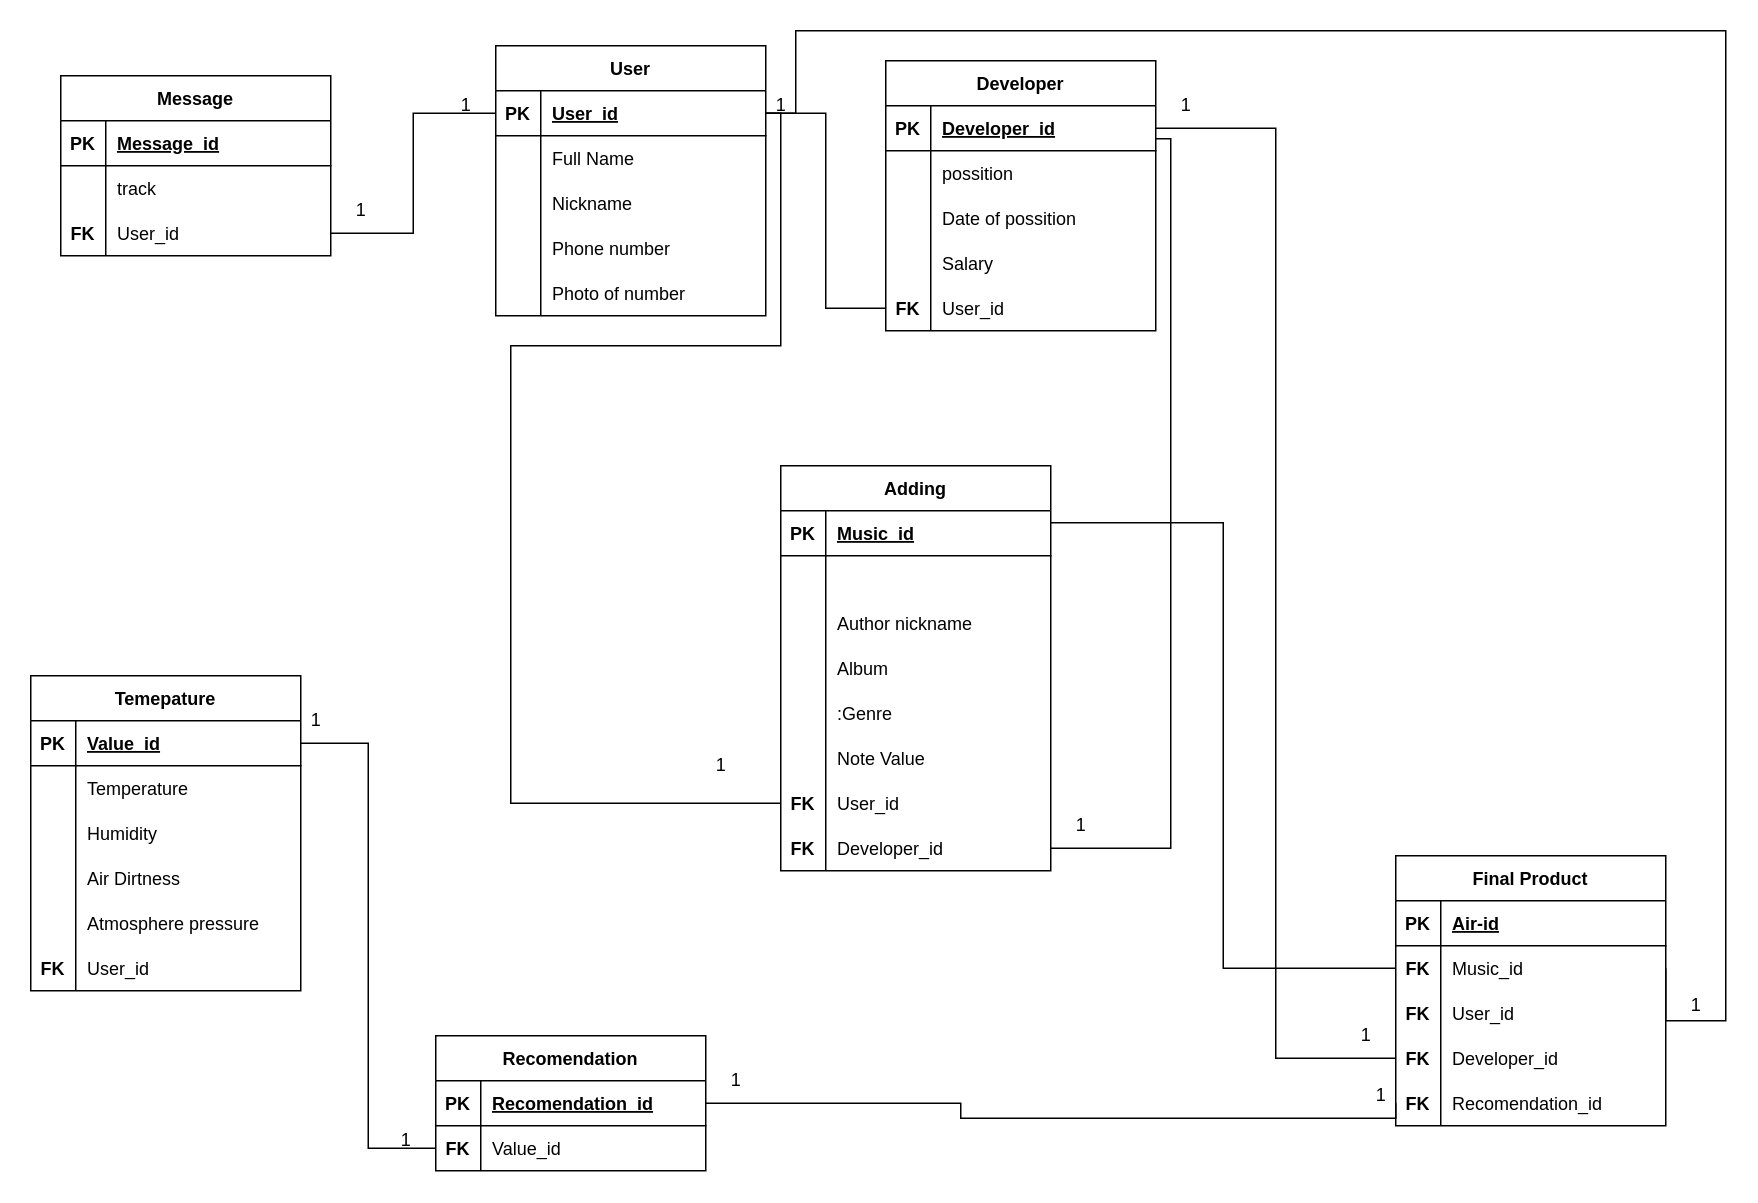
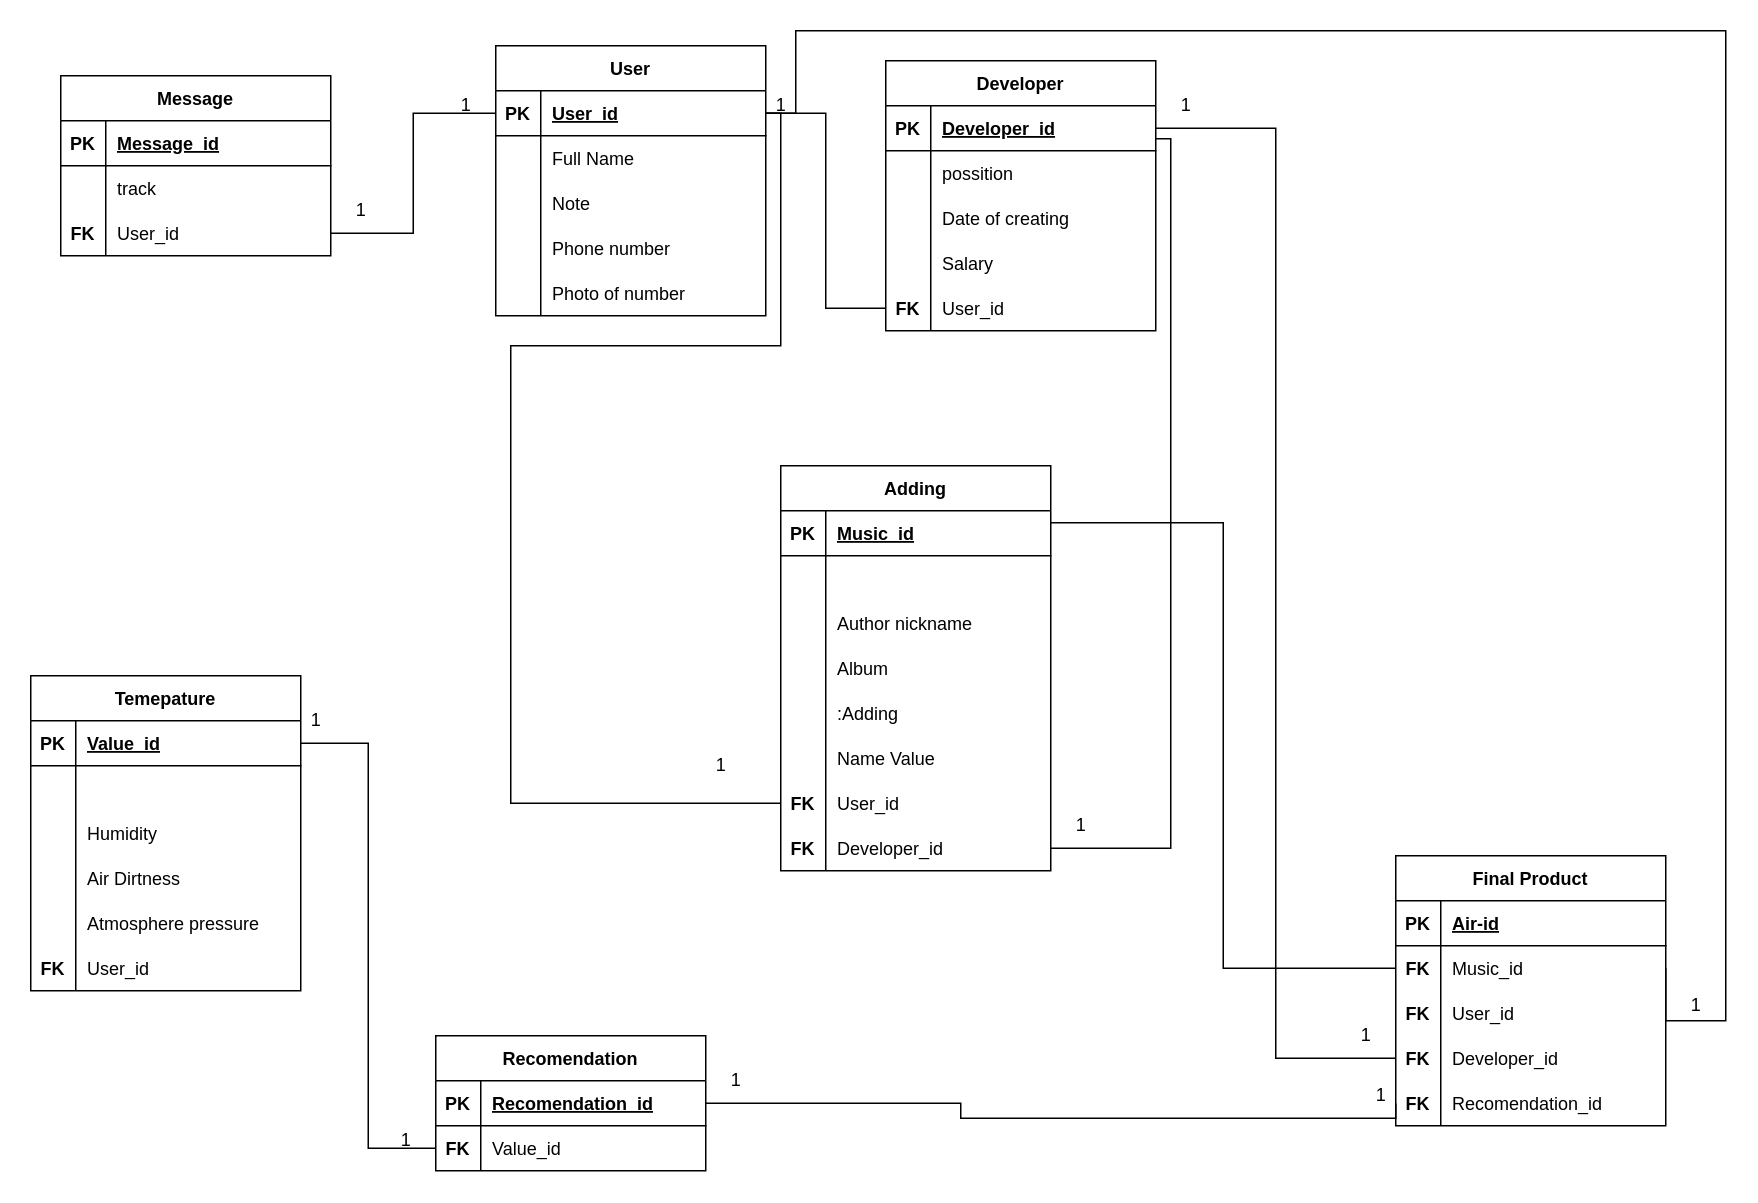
(590, 204) -> (572, 204)
(1018, 219) -> (1016, 219)
(865, 714) -> (868, 714)
(883, 759) -> (883, 759)
(188, 788) -> none
